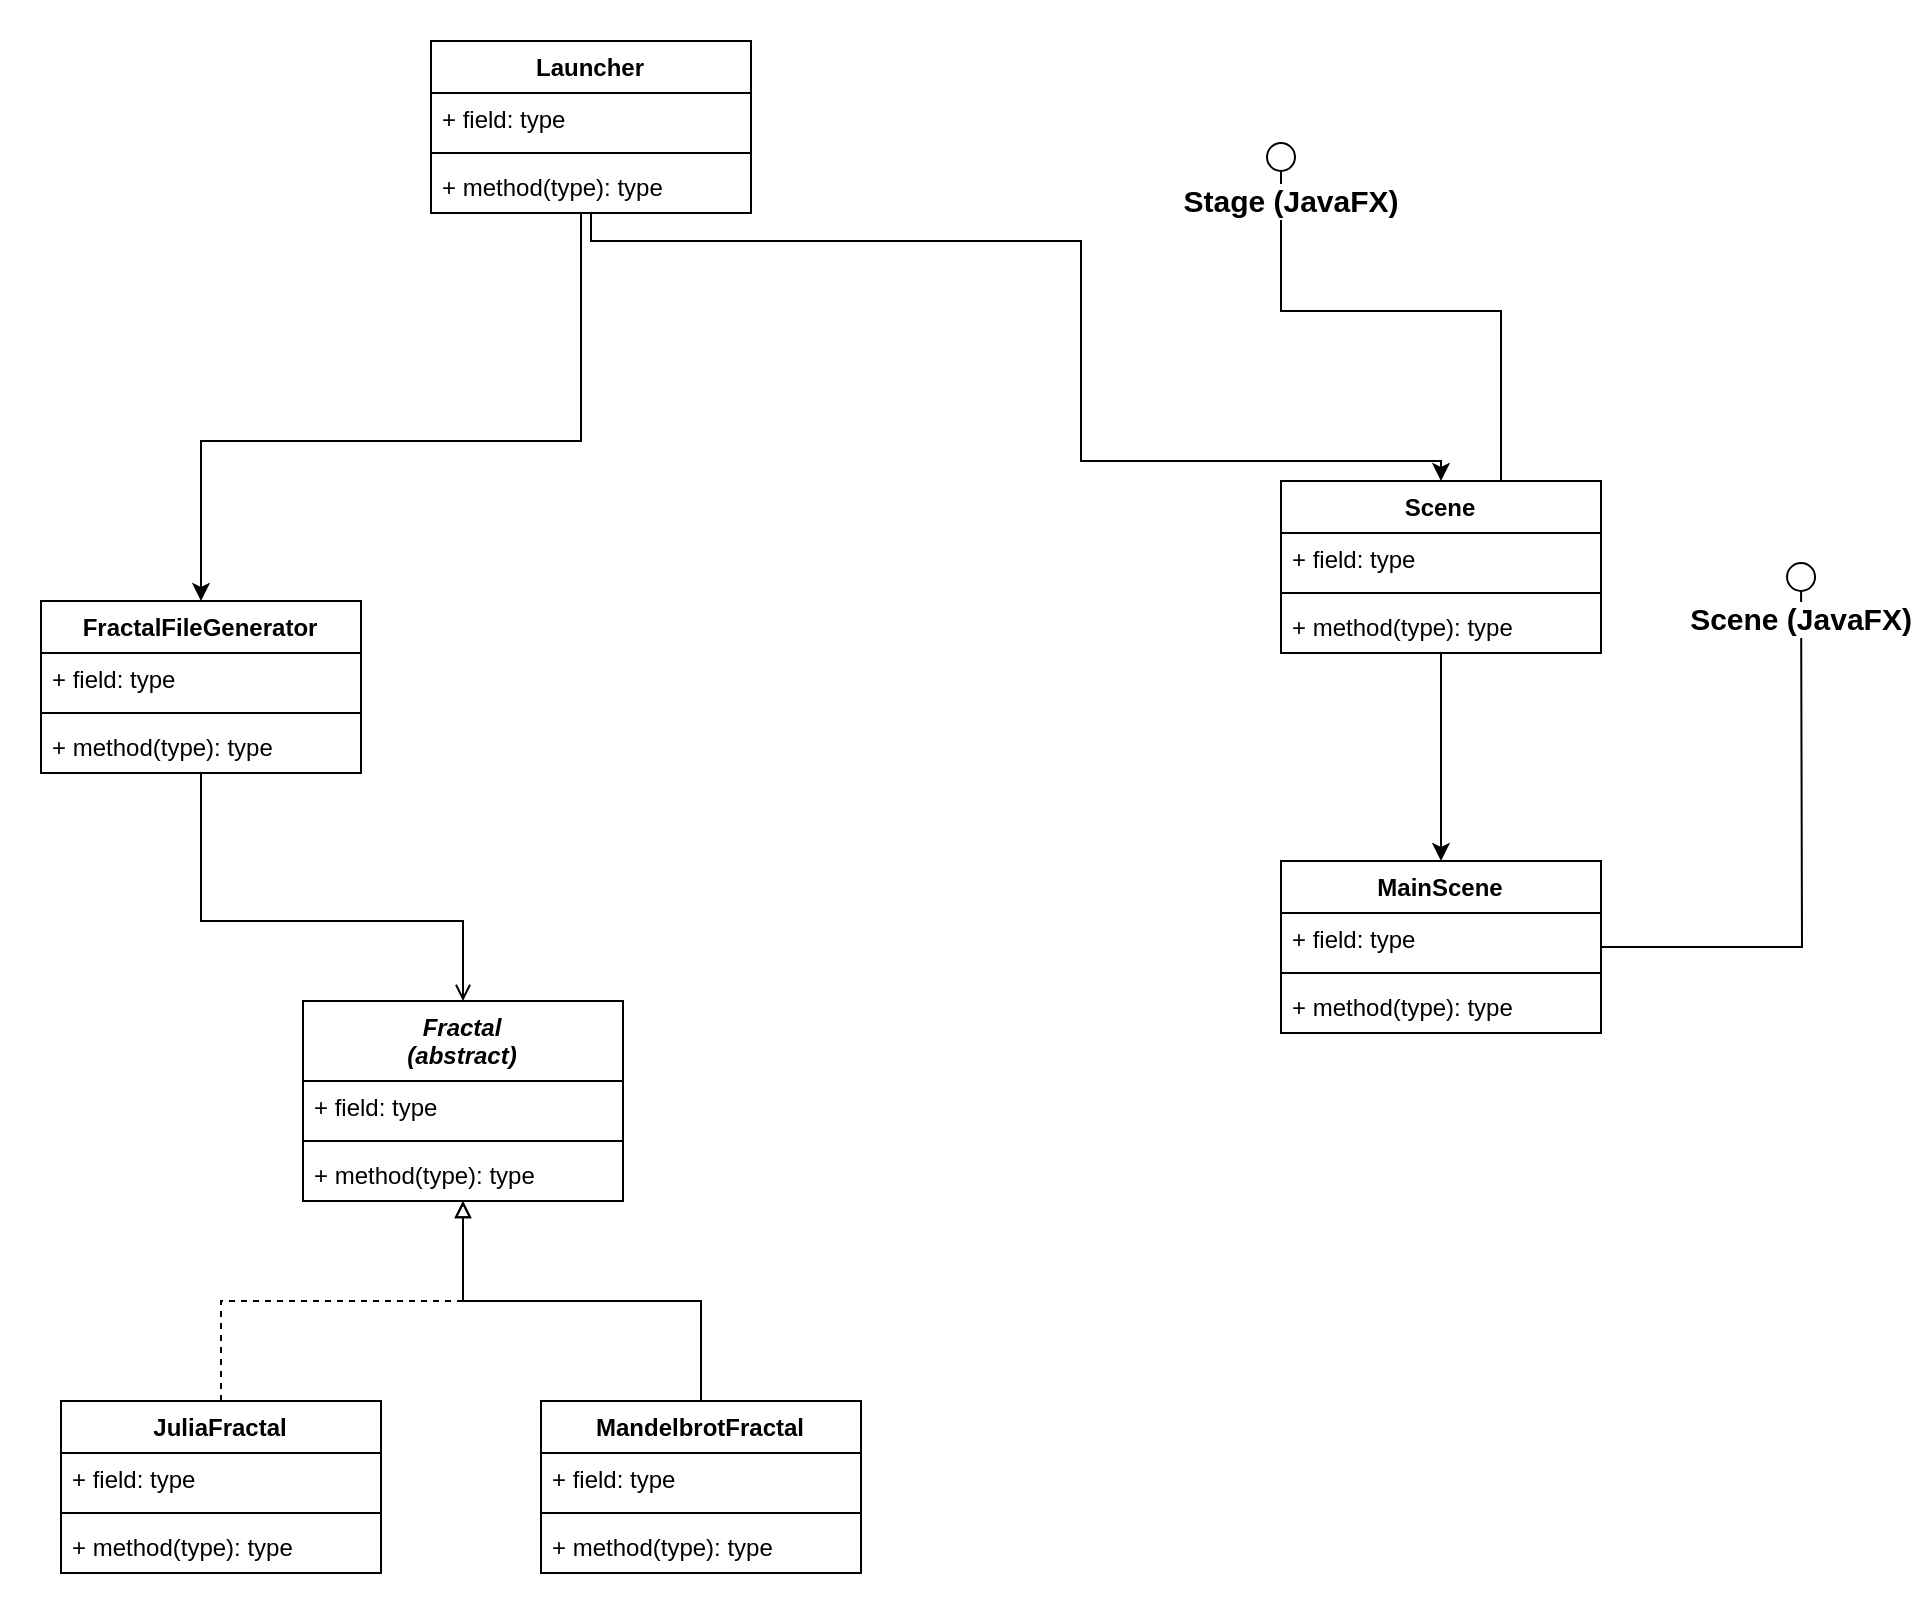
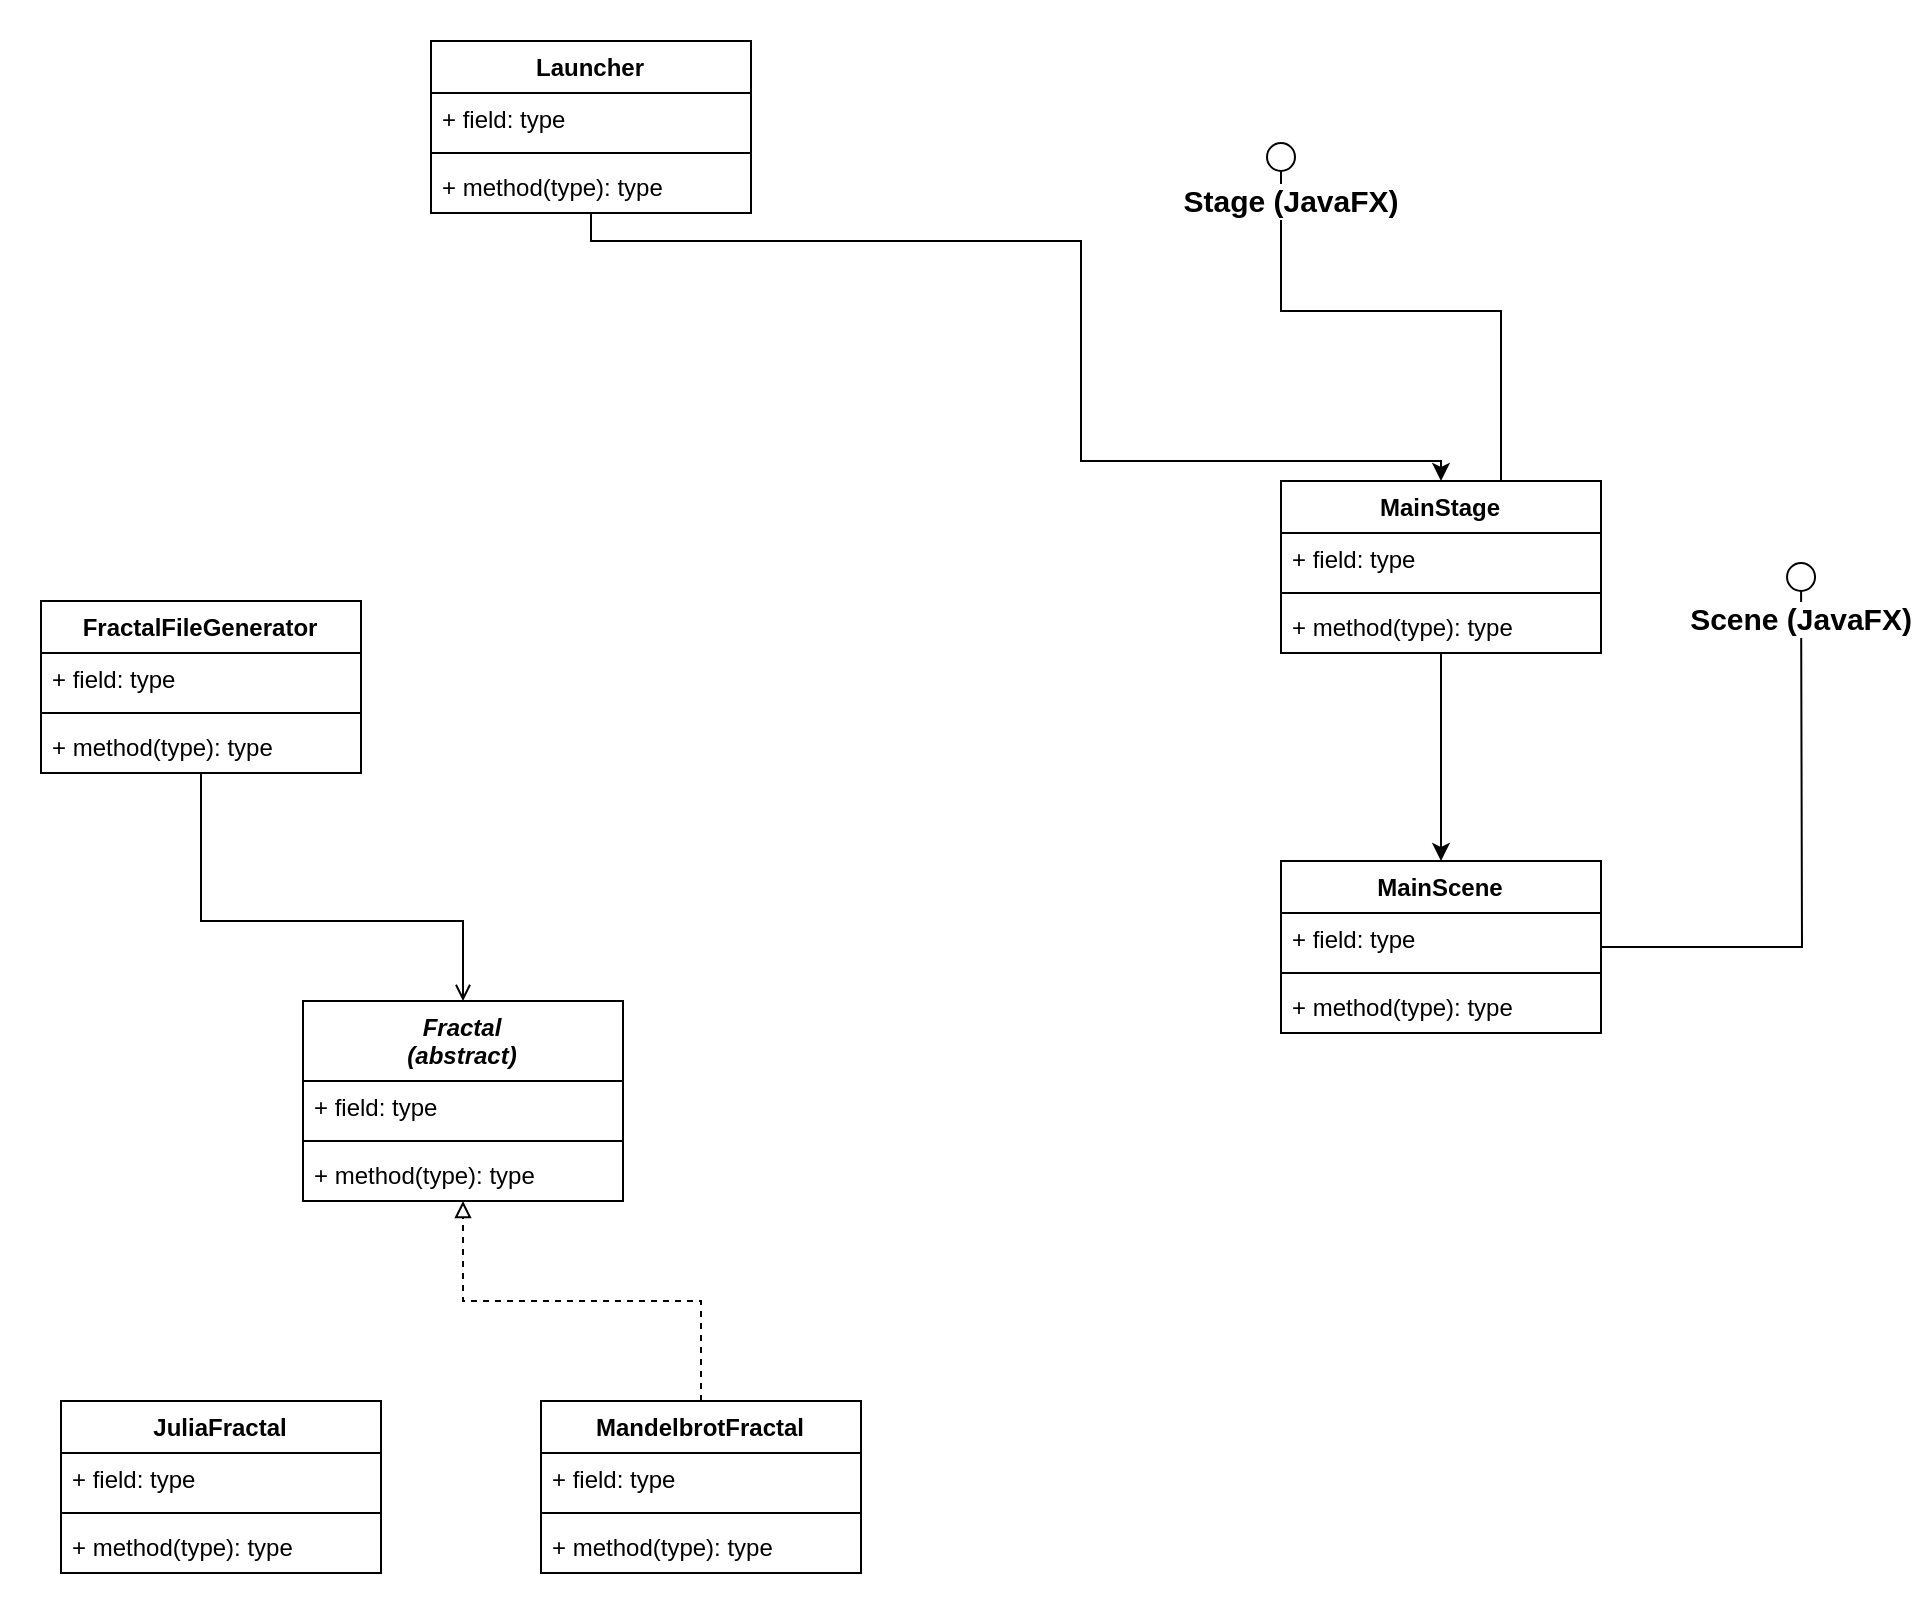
(430, 441) -> none
(1440, 508) -> (1440, 508)
(290, 1301) -> none
(631, 1301) -> (631, 1301)
